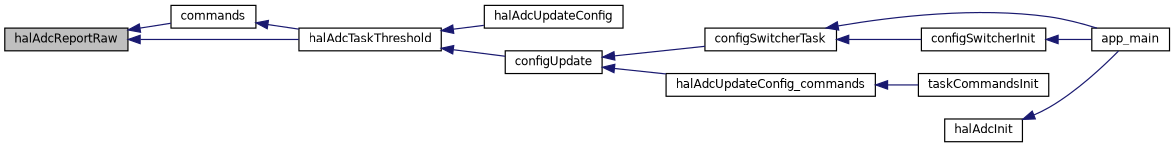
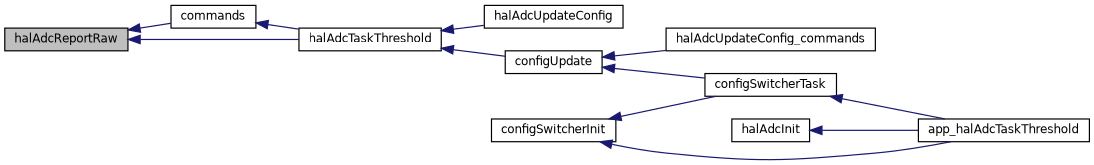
(885, 39) -> (668, 106)
(1131, 39) -> (1004, 130)
(984, 85) -> none
